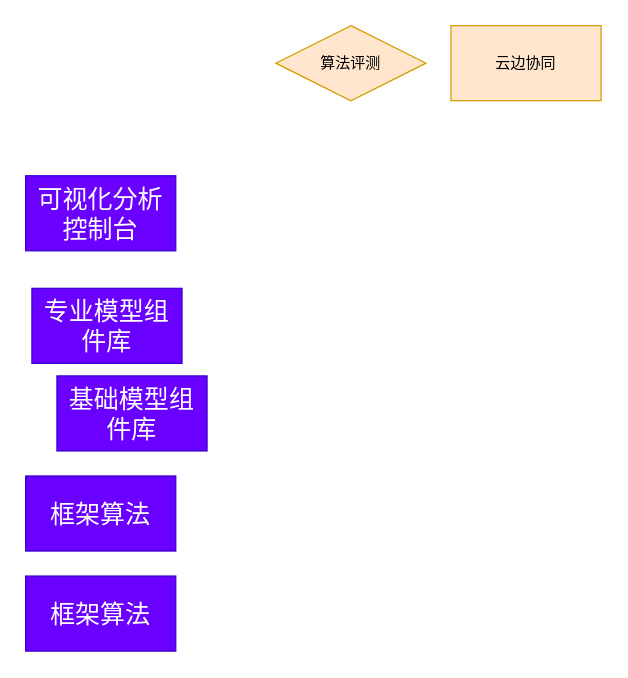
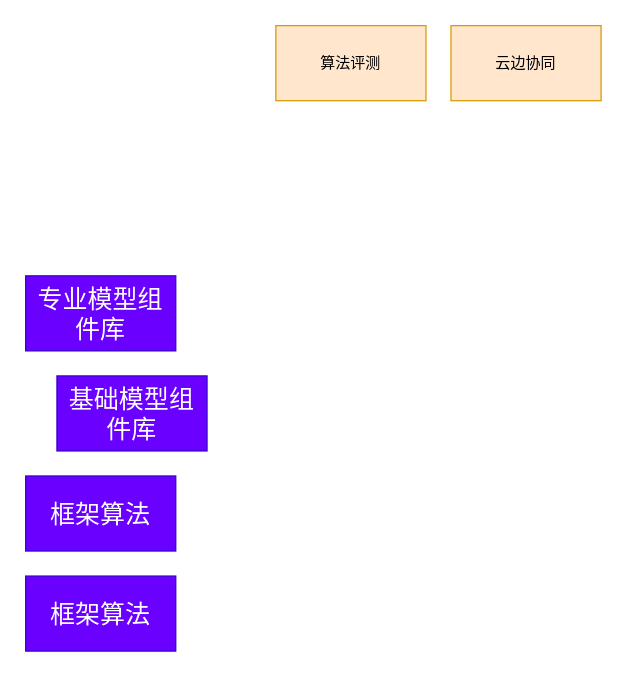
(351, 63) -> (351, 63)
(101, 213) -> none
(107, 326) -> (101, 313)
